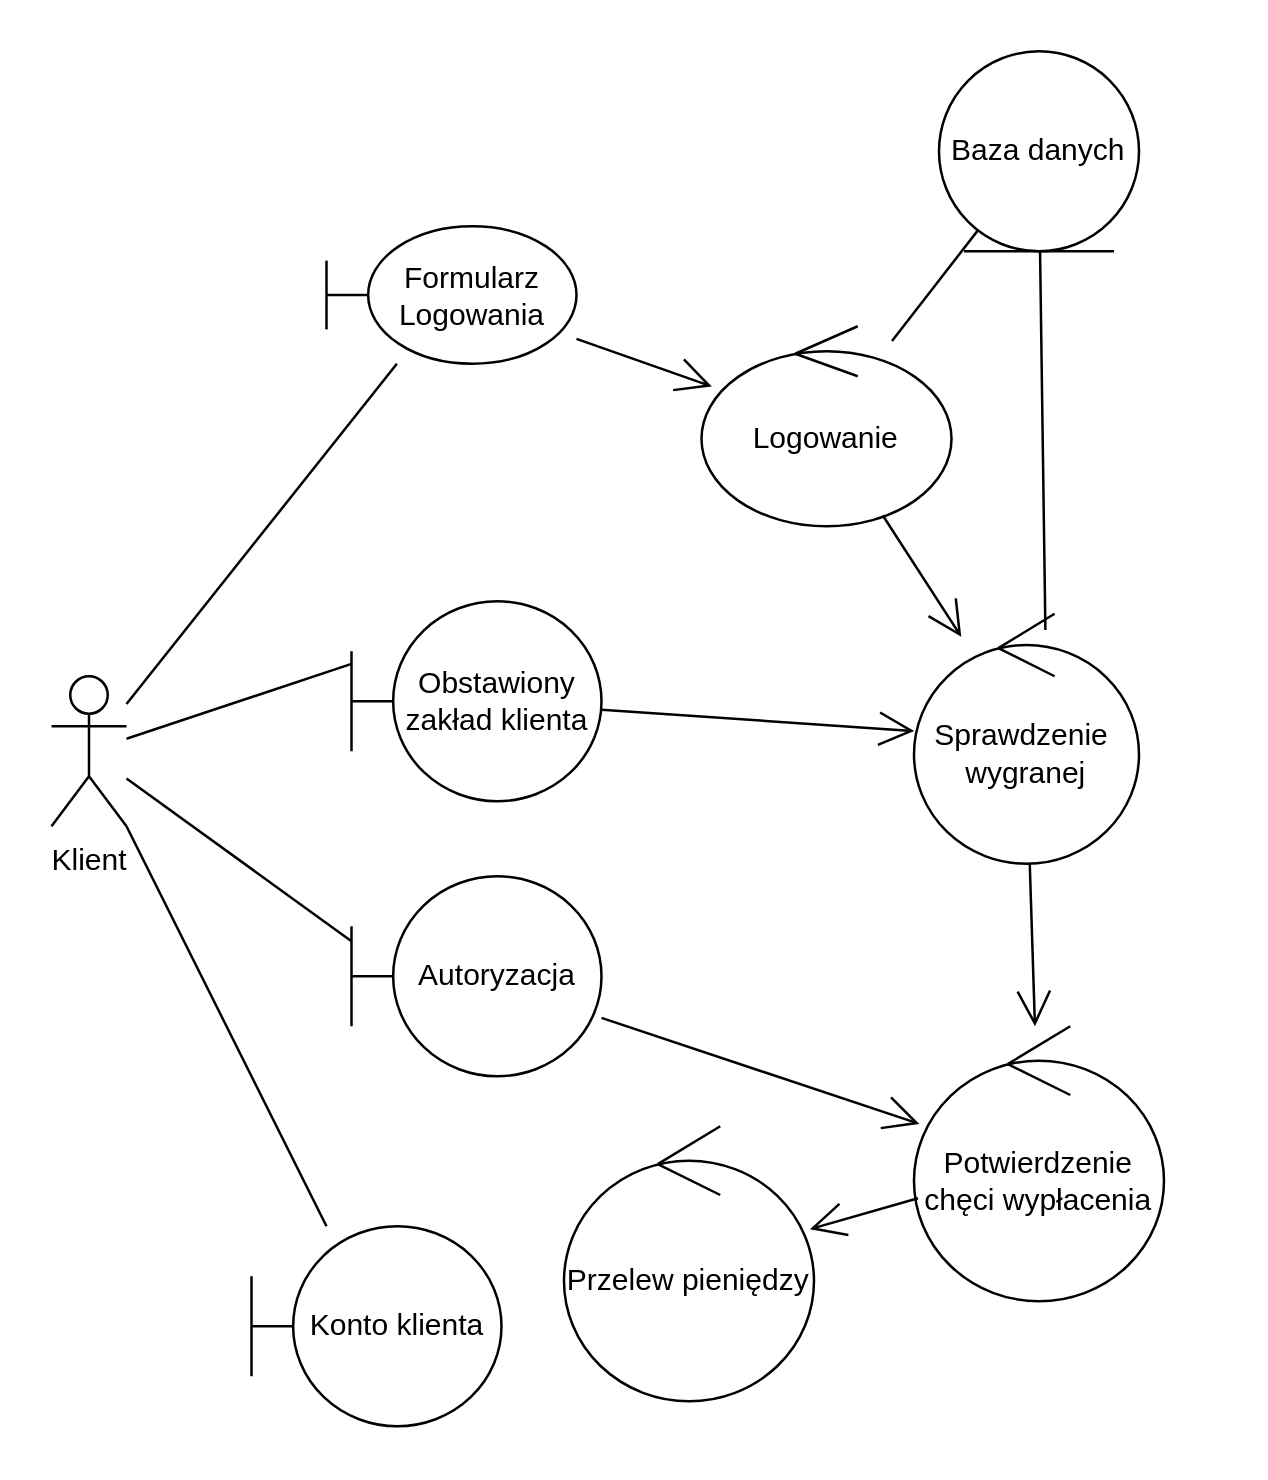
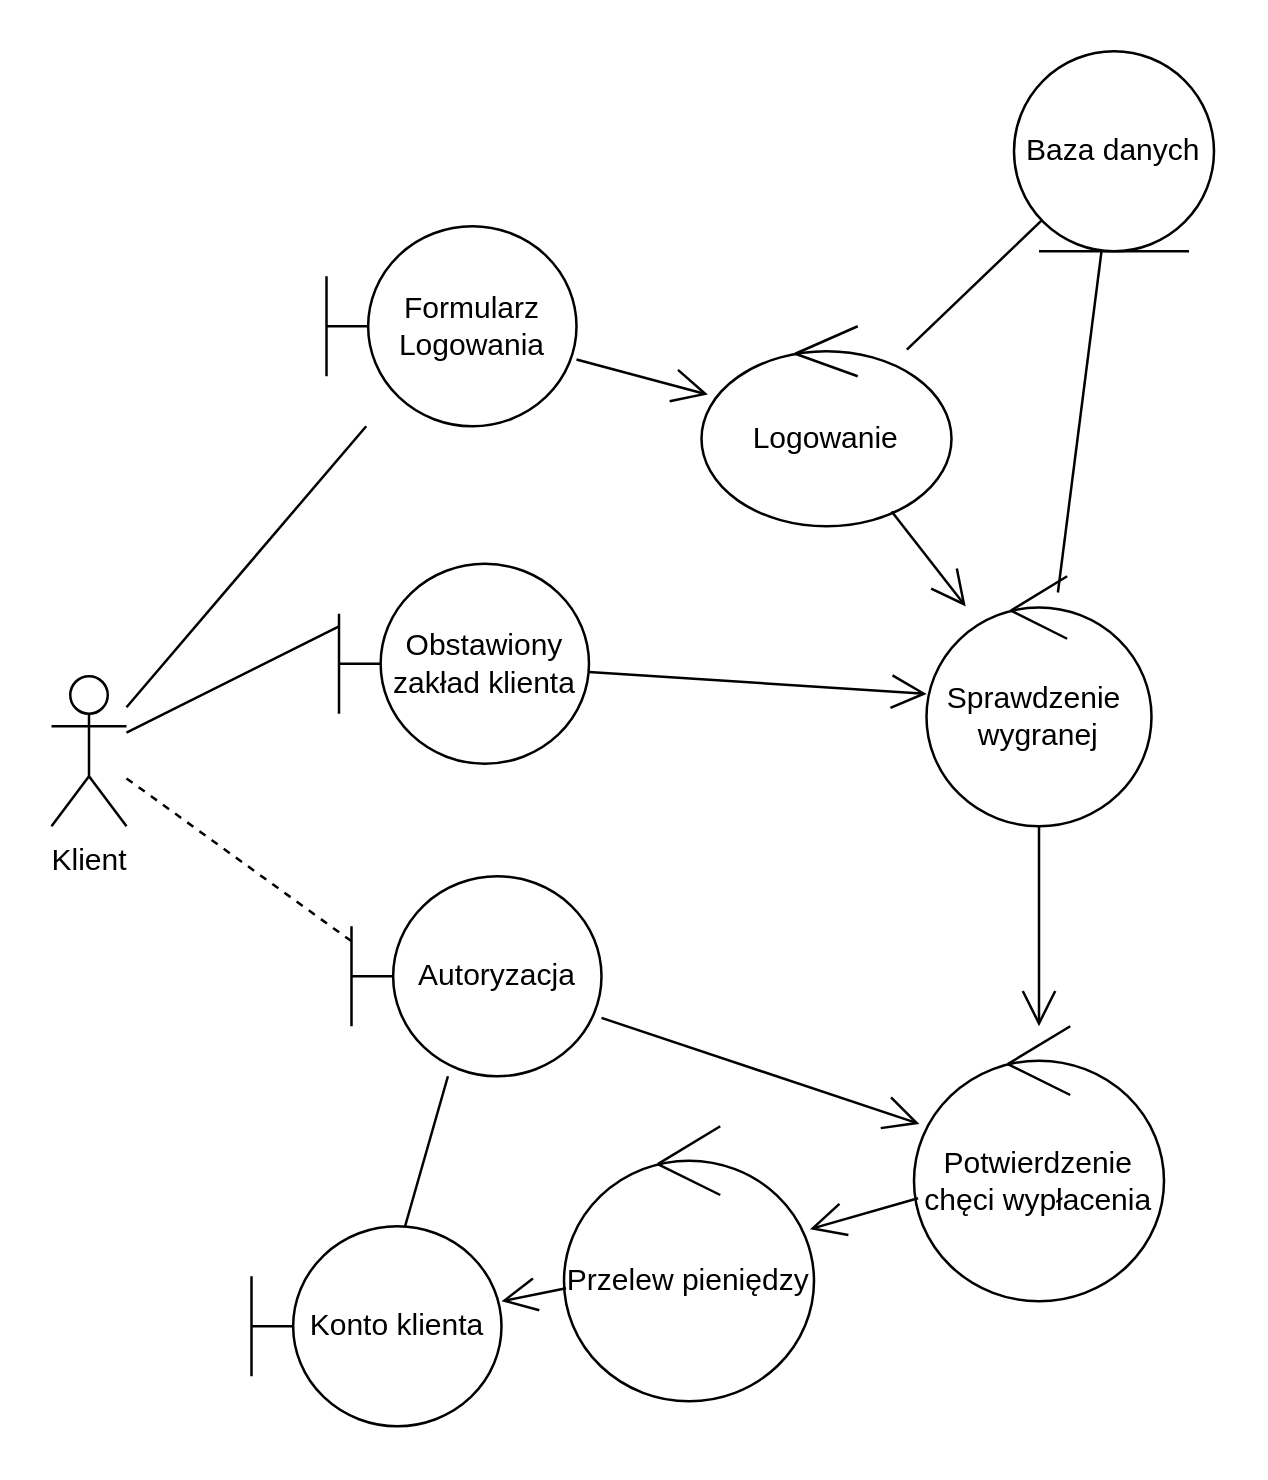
(1039, 151) -> (1114, 151)
(451, 295) -> (451, 326)
(476, 701) -> (464, 664)
(1026, 739) -> (1039, 701)
(237, 858) -> (237, 858)
(226, 1027) -> (426, 1151)
none -> (535, 1294)
